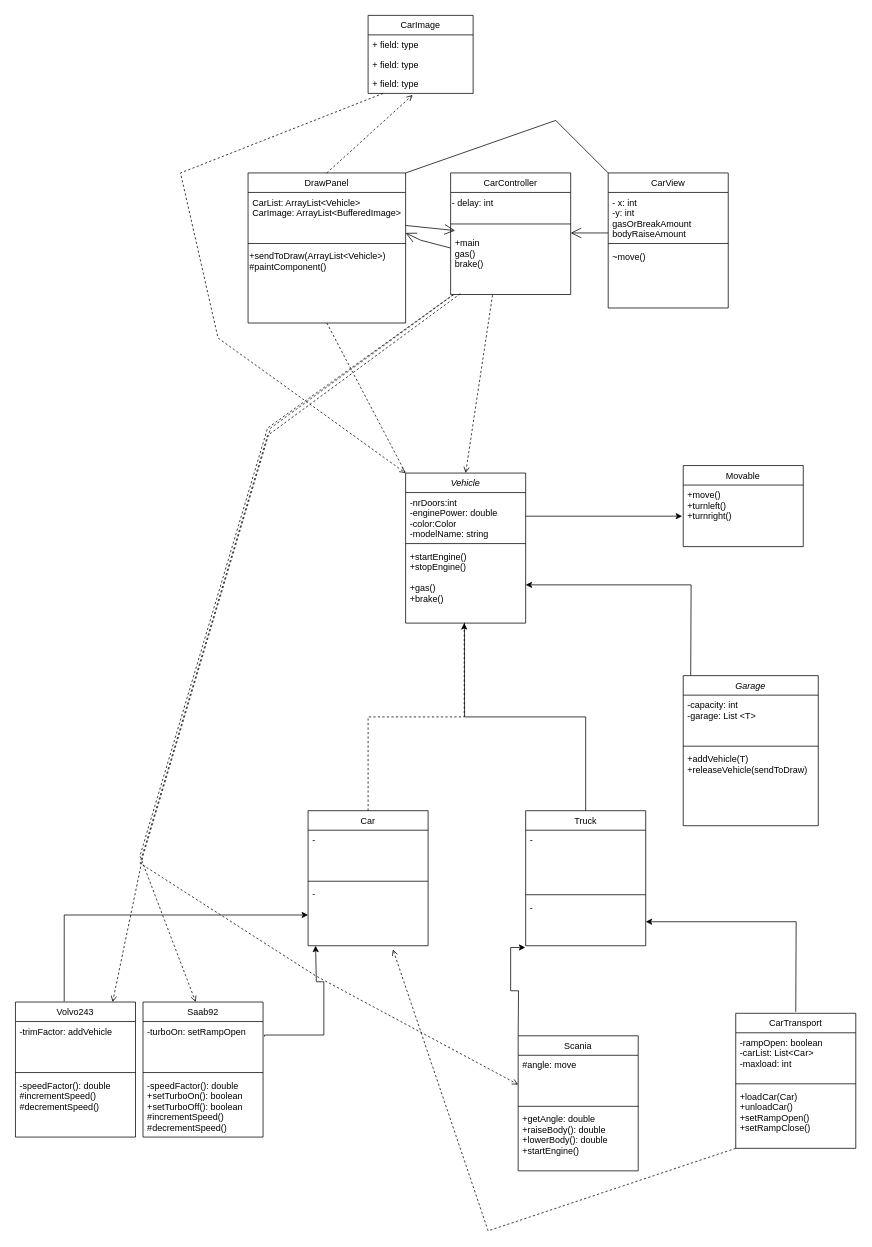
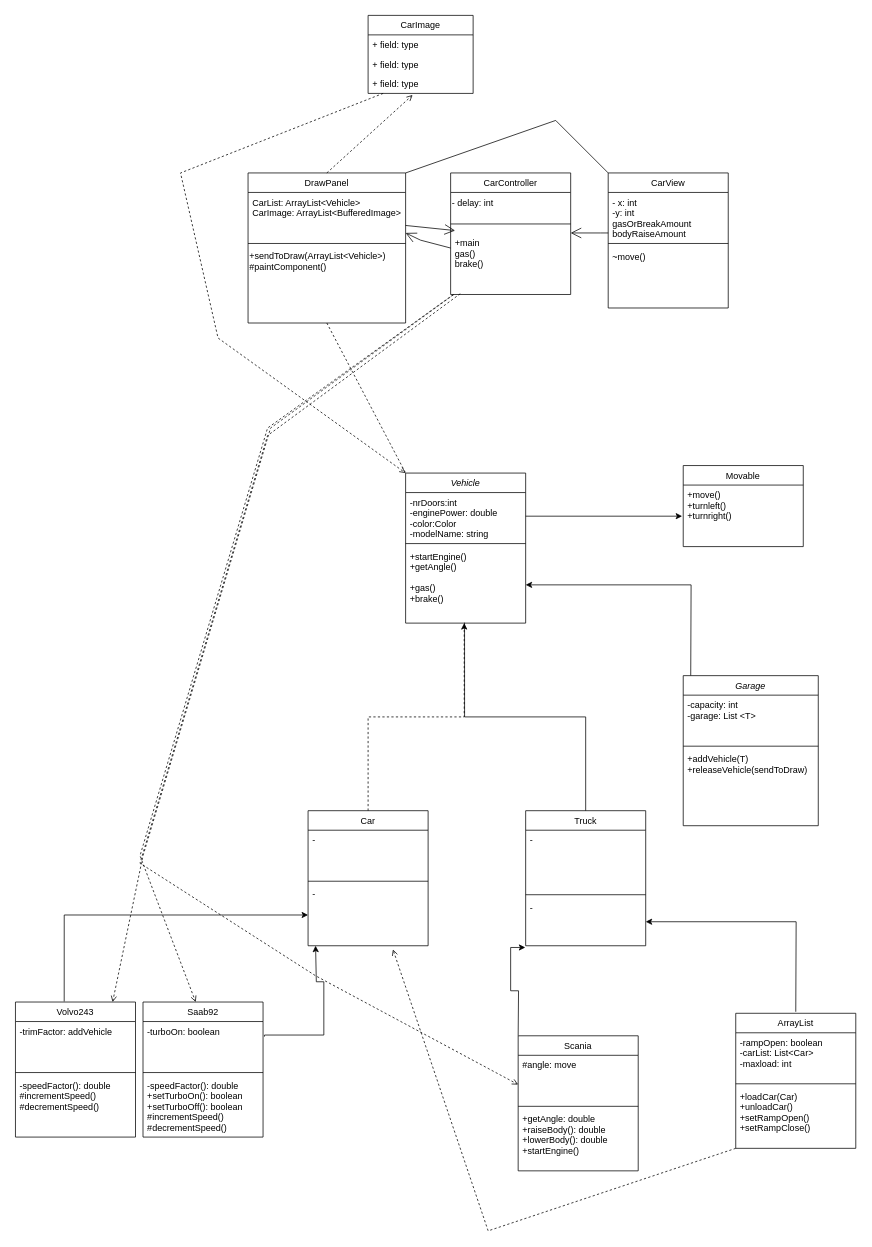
(479, 383) -> none
(444, 557) -> (444, 557)
(795, 1023) -> (795, 1023)
(198, 1031) -> (186, 1031)
